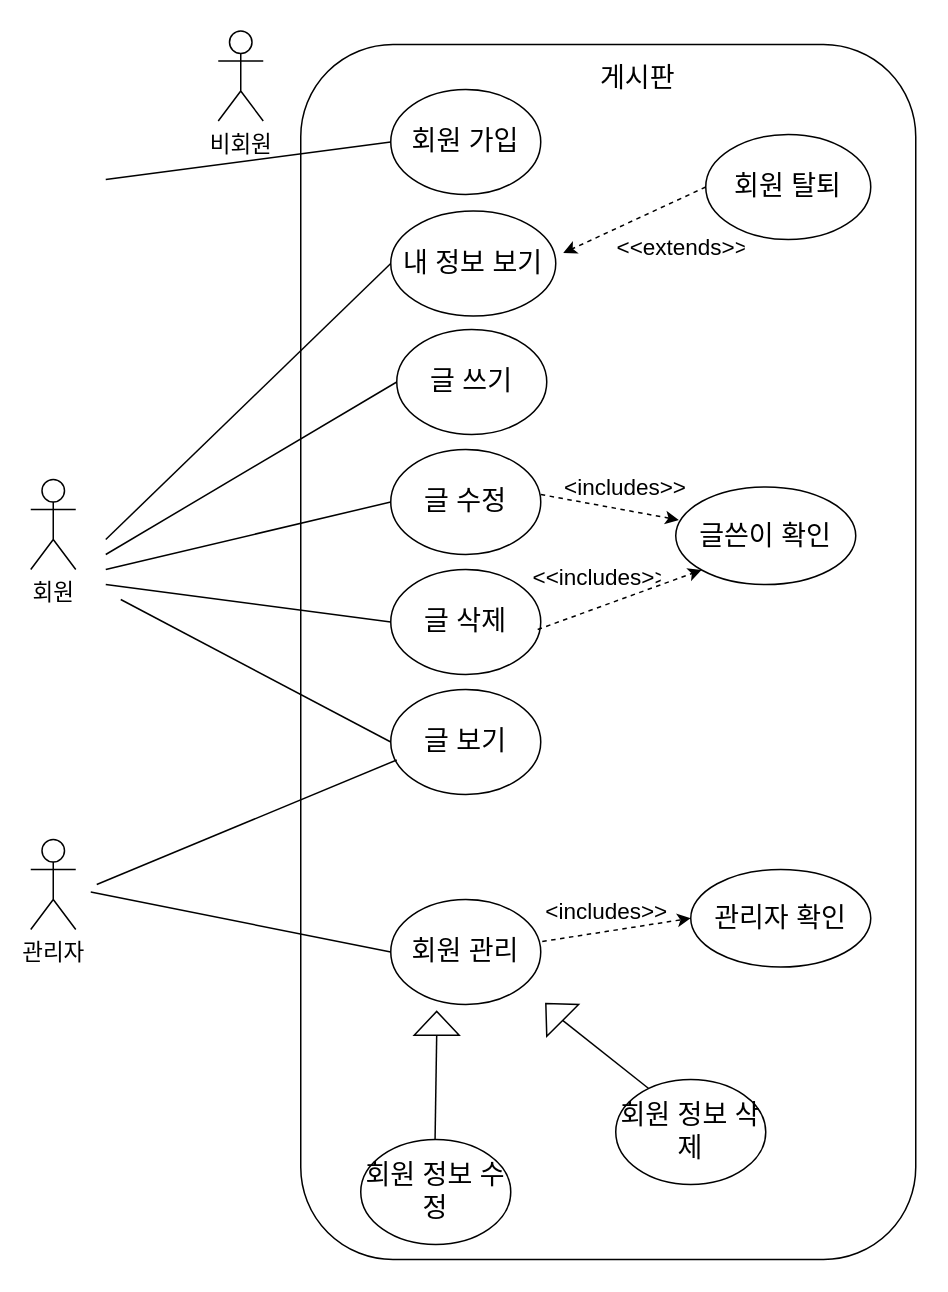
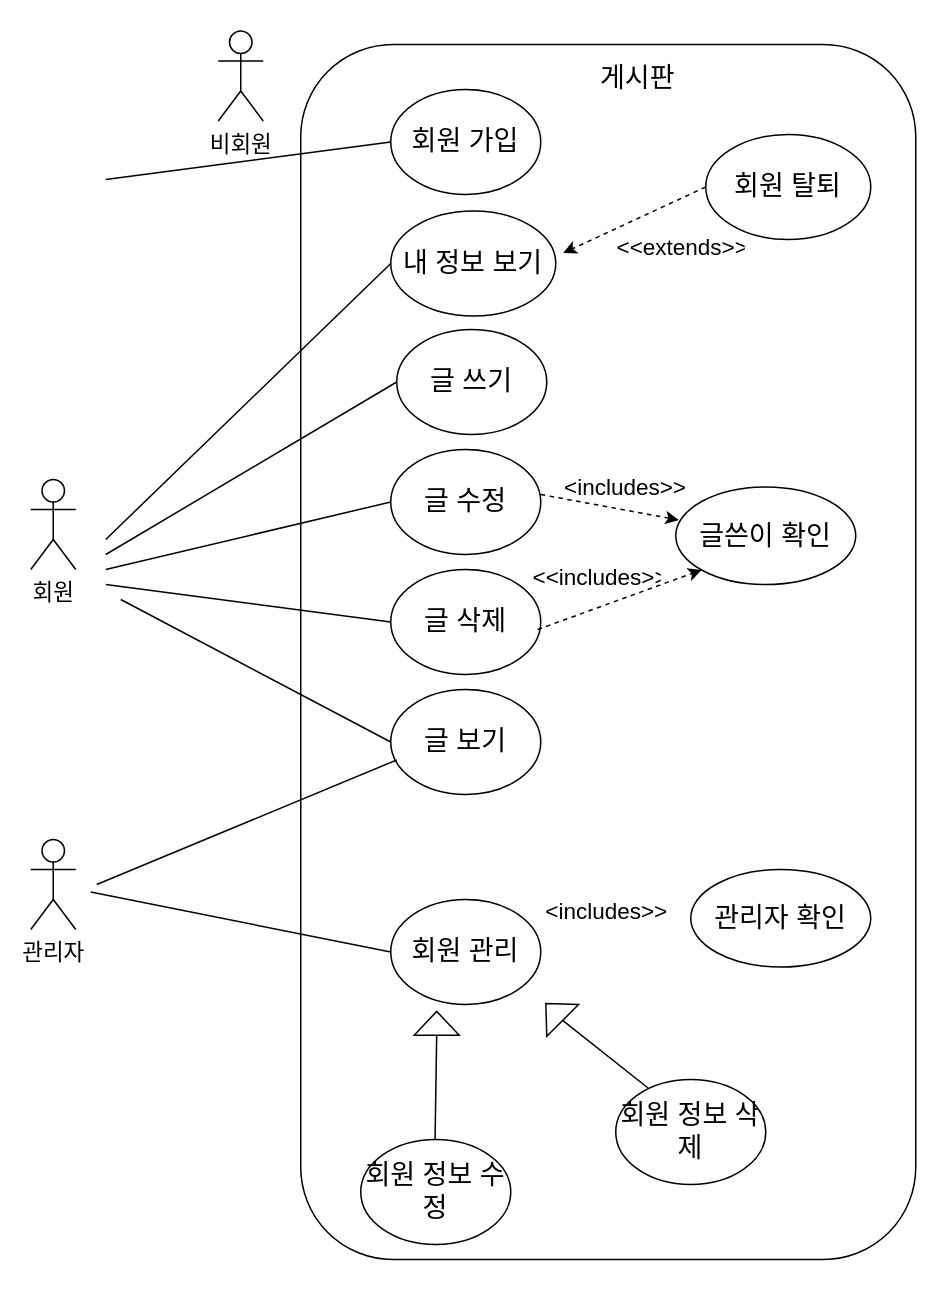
(612, 930) -> none
